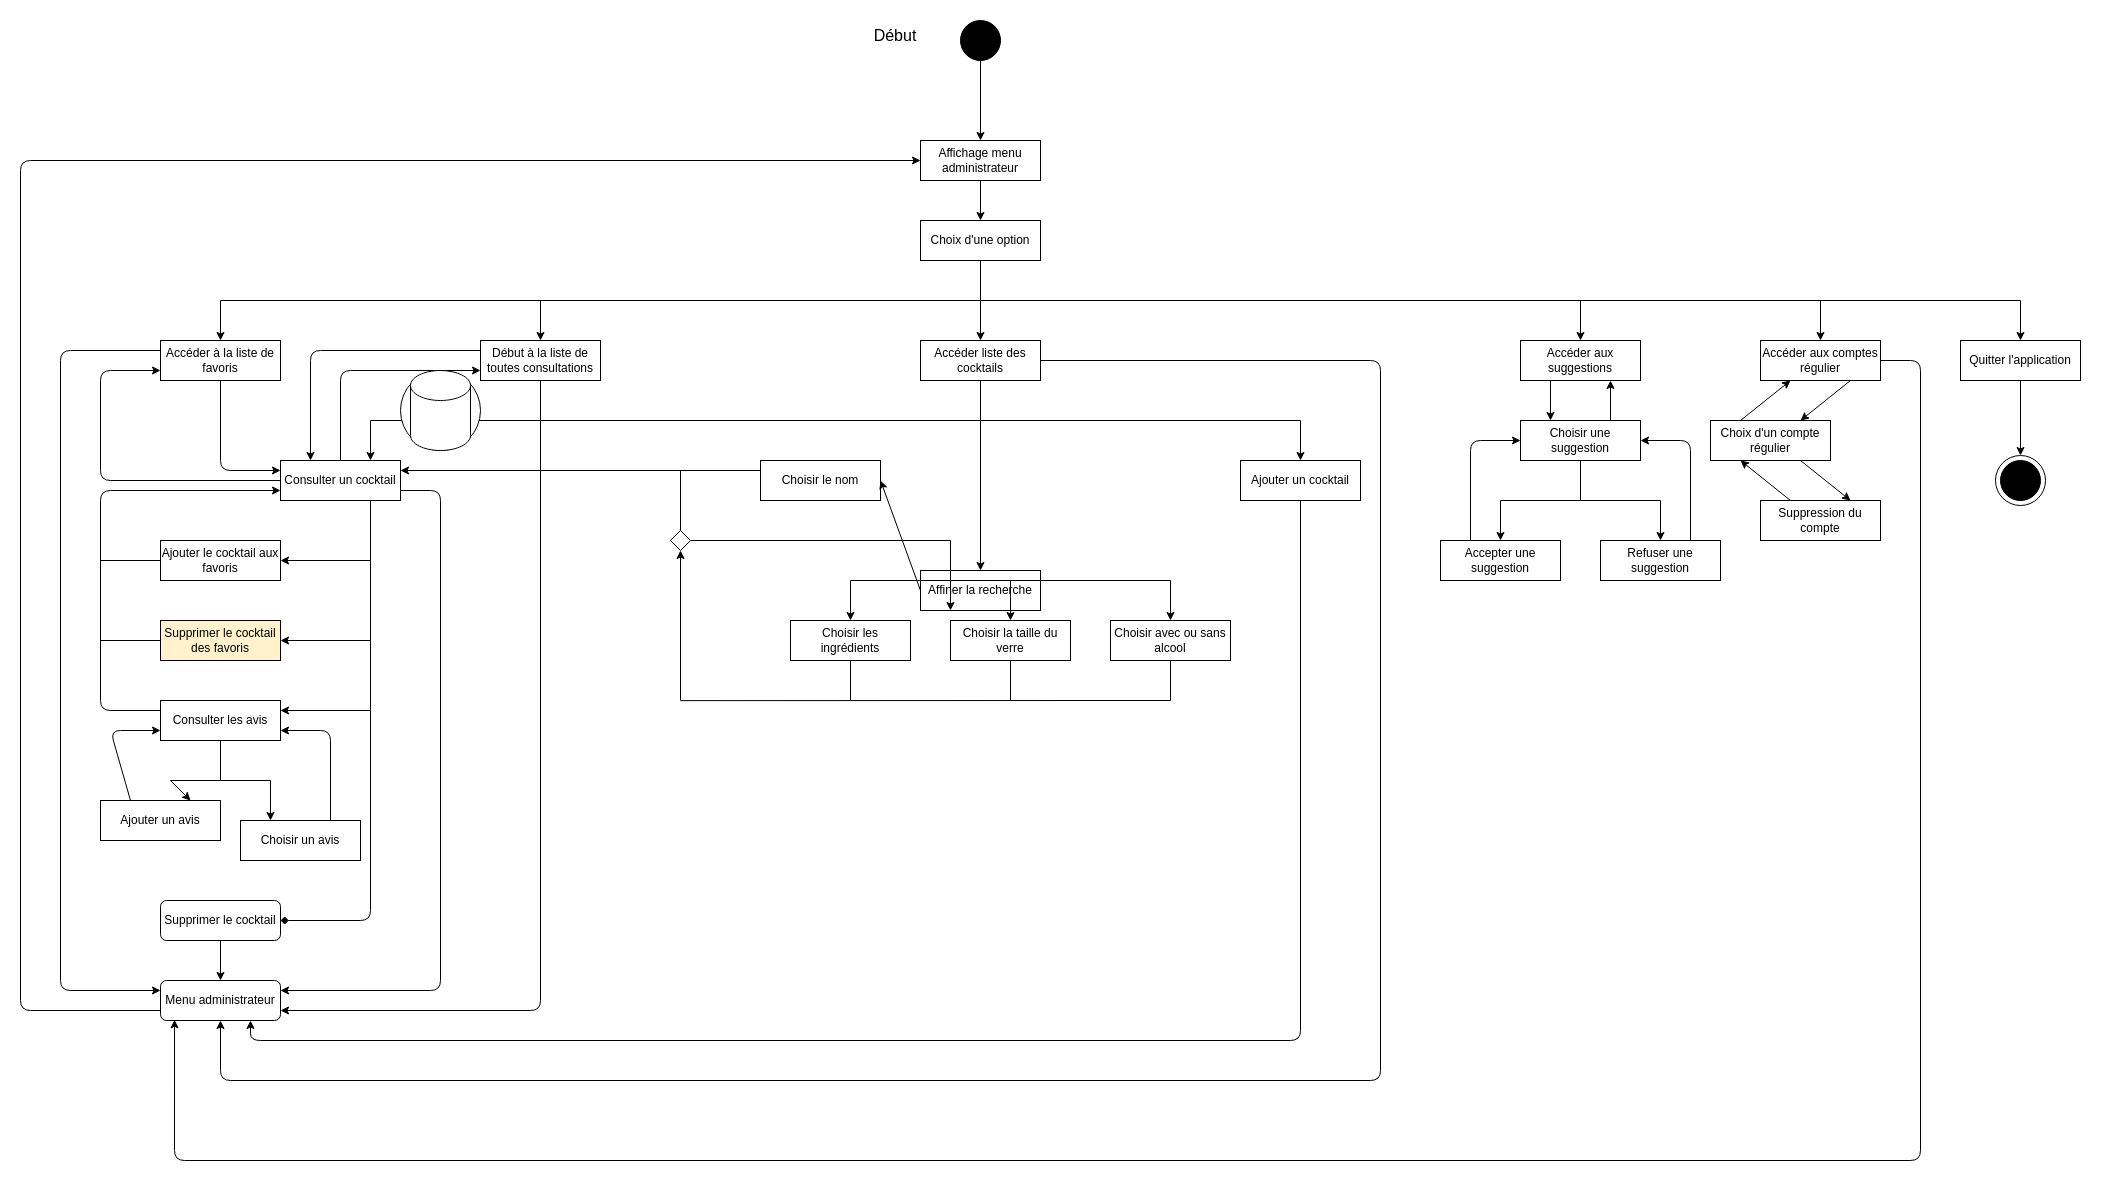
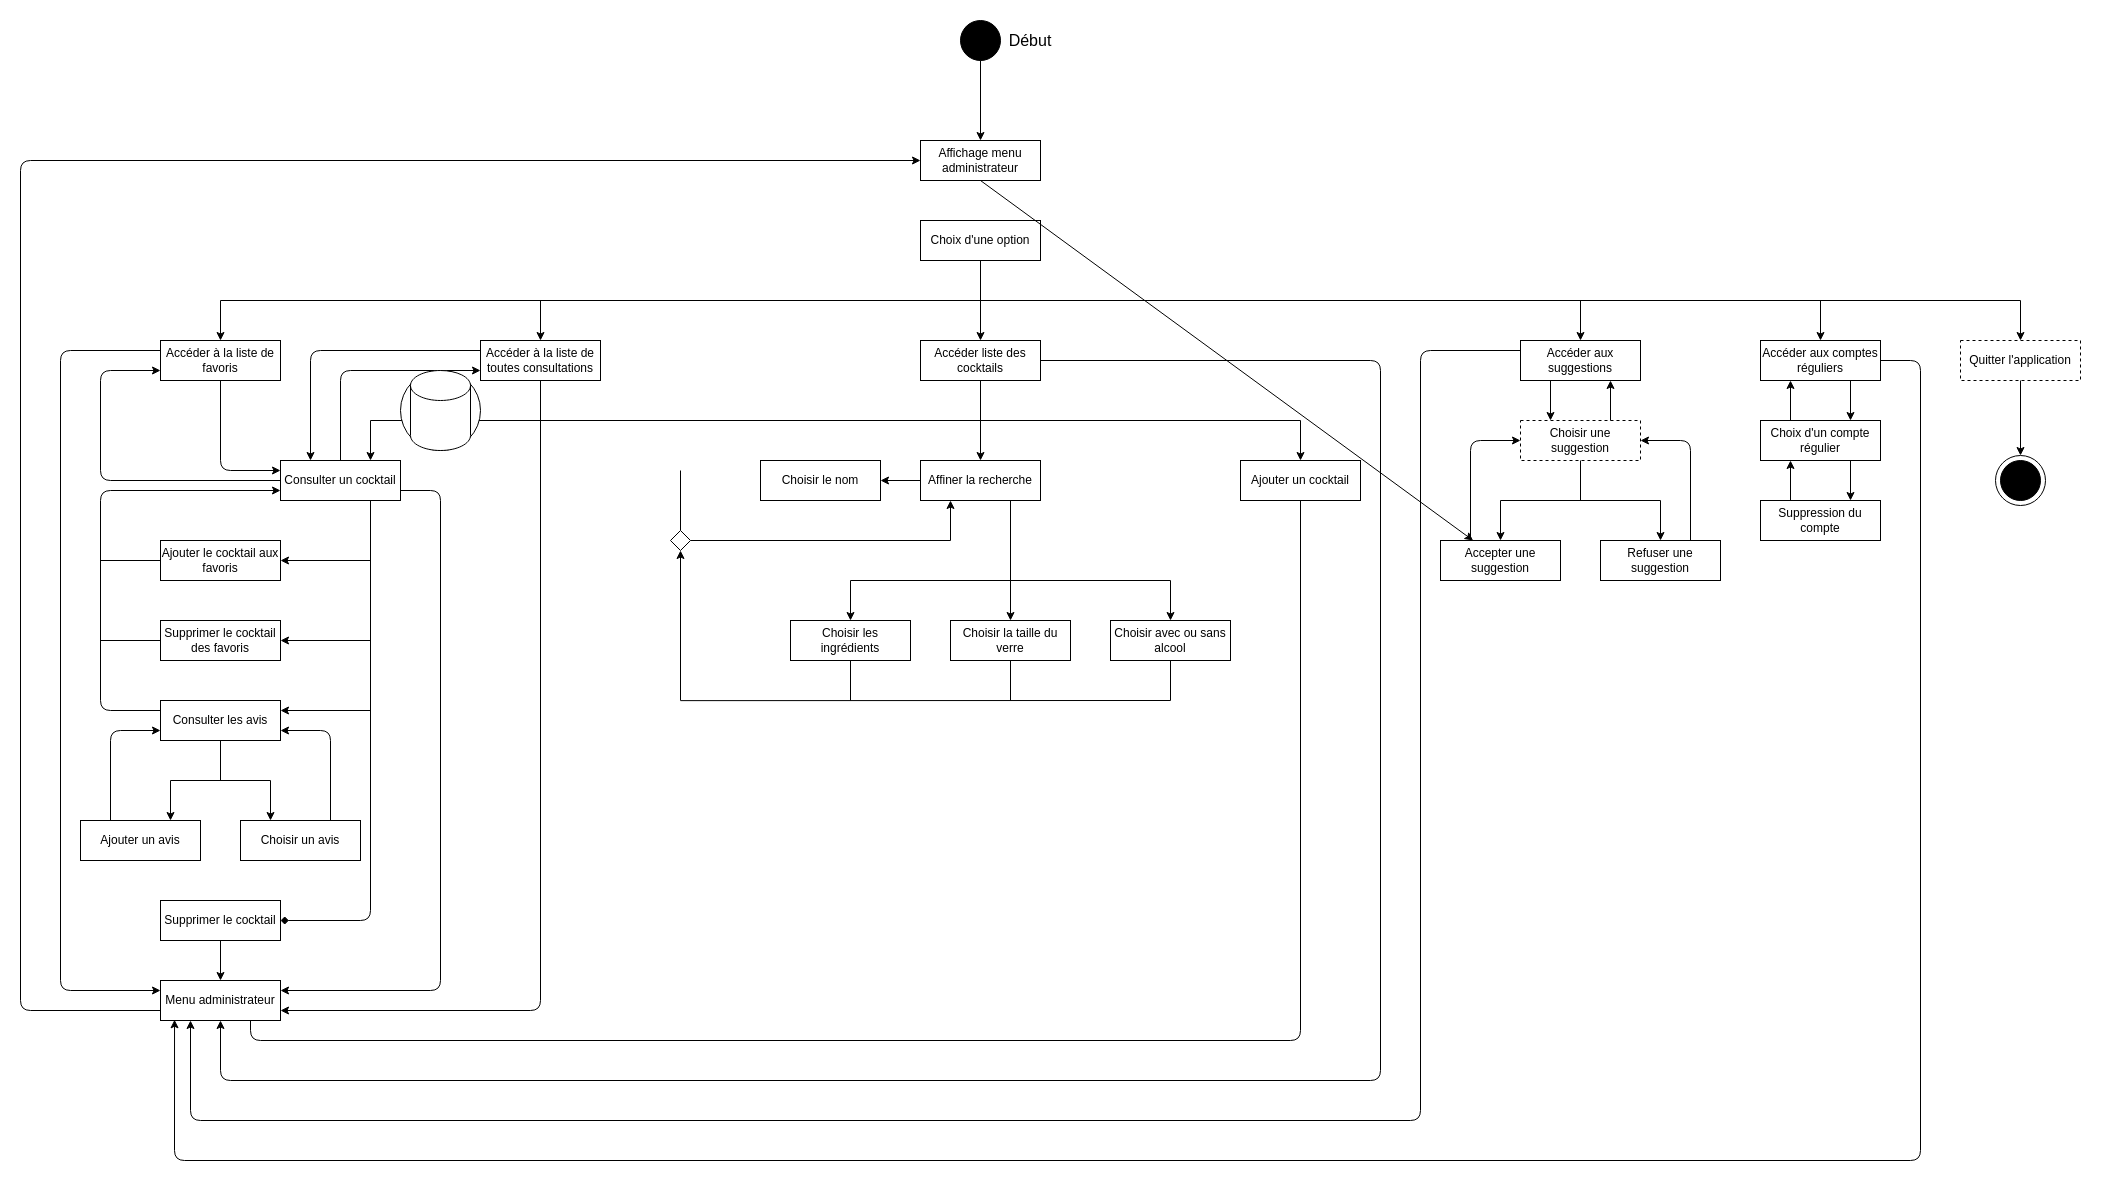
(896, 36) -> (1031, 41)
(981, 197) -> (1224, 358)
(541, 361) -> (541, 361)
(1821, 361) -> (1821, 361)
(2021, 361) -> (2021, 361)
(1581, 441) -> (1581, 441)
(1771, 441) -> (1821, 441)
(584, 471) -> none
(981, 591) -> (981, 481)
(221, 641) -> (221, 641)
(161, 821) -> (141, 841)
(221, 921) -> (221, 921)
(221, 1001) -> (221, 1001)
(251, 1034) -> (251, 1029)
none -> (1190, 1121)
